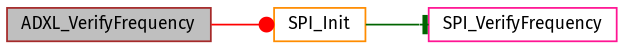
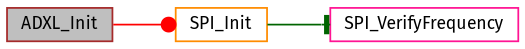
(109, 25) -> (60, 25)
